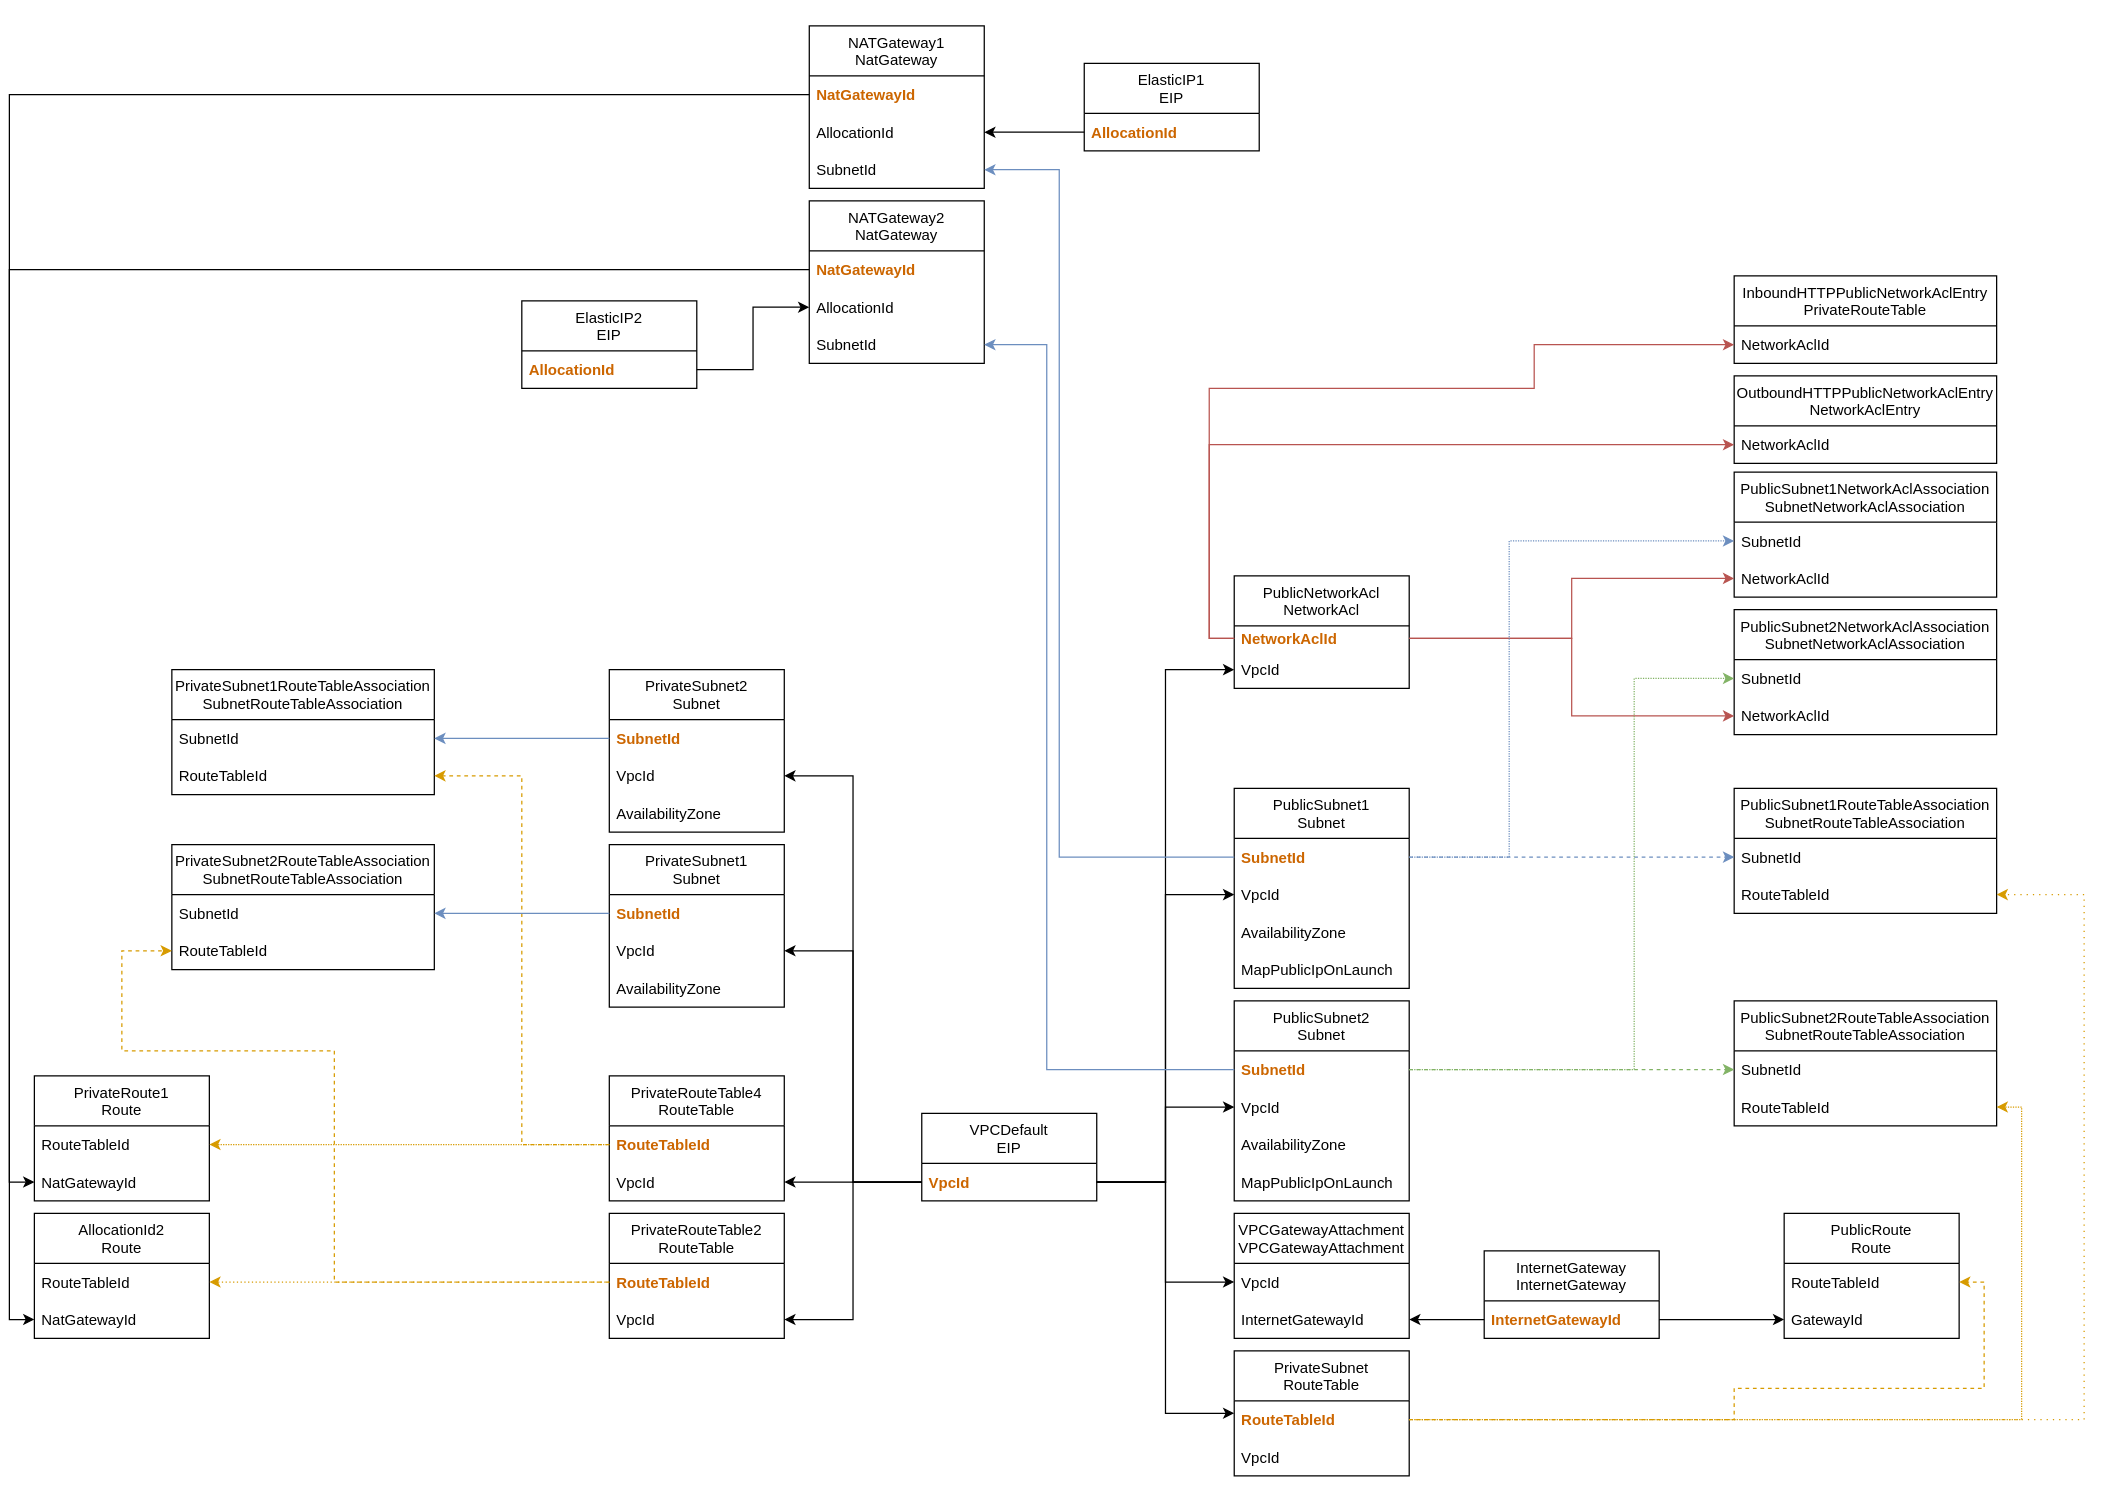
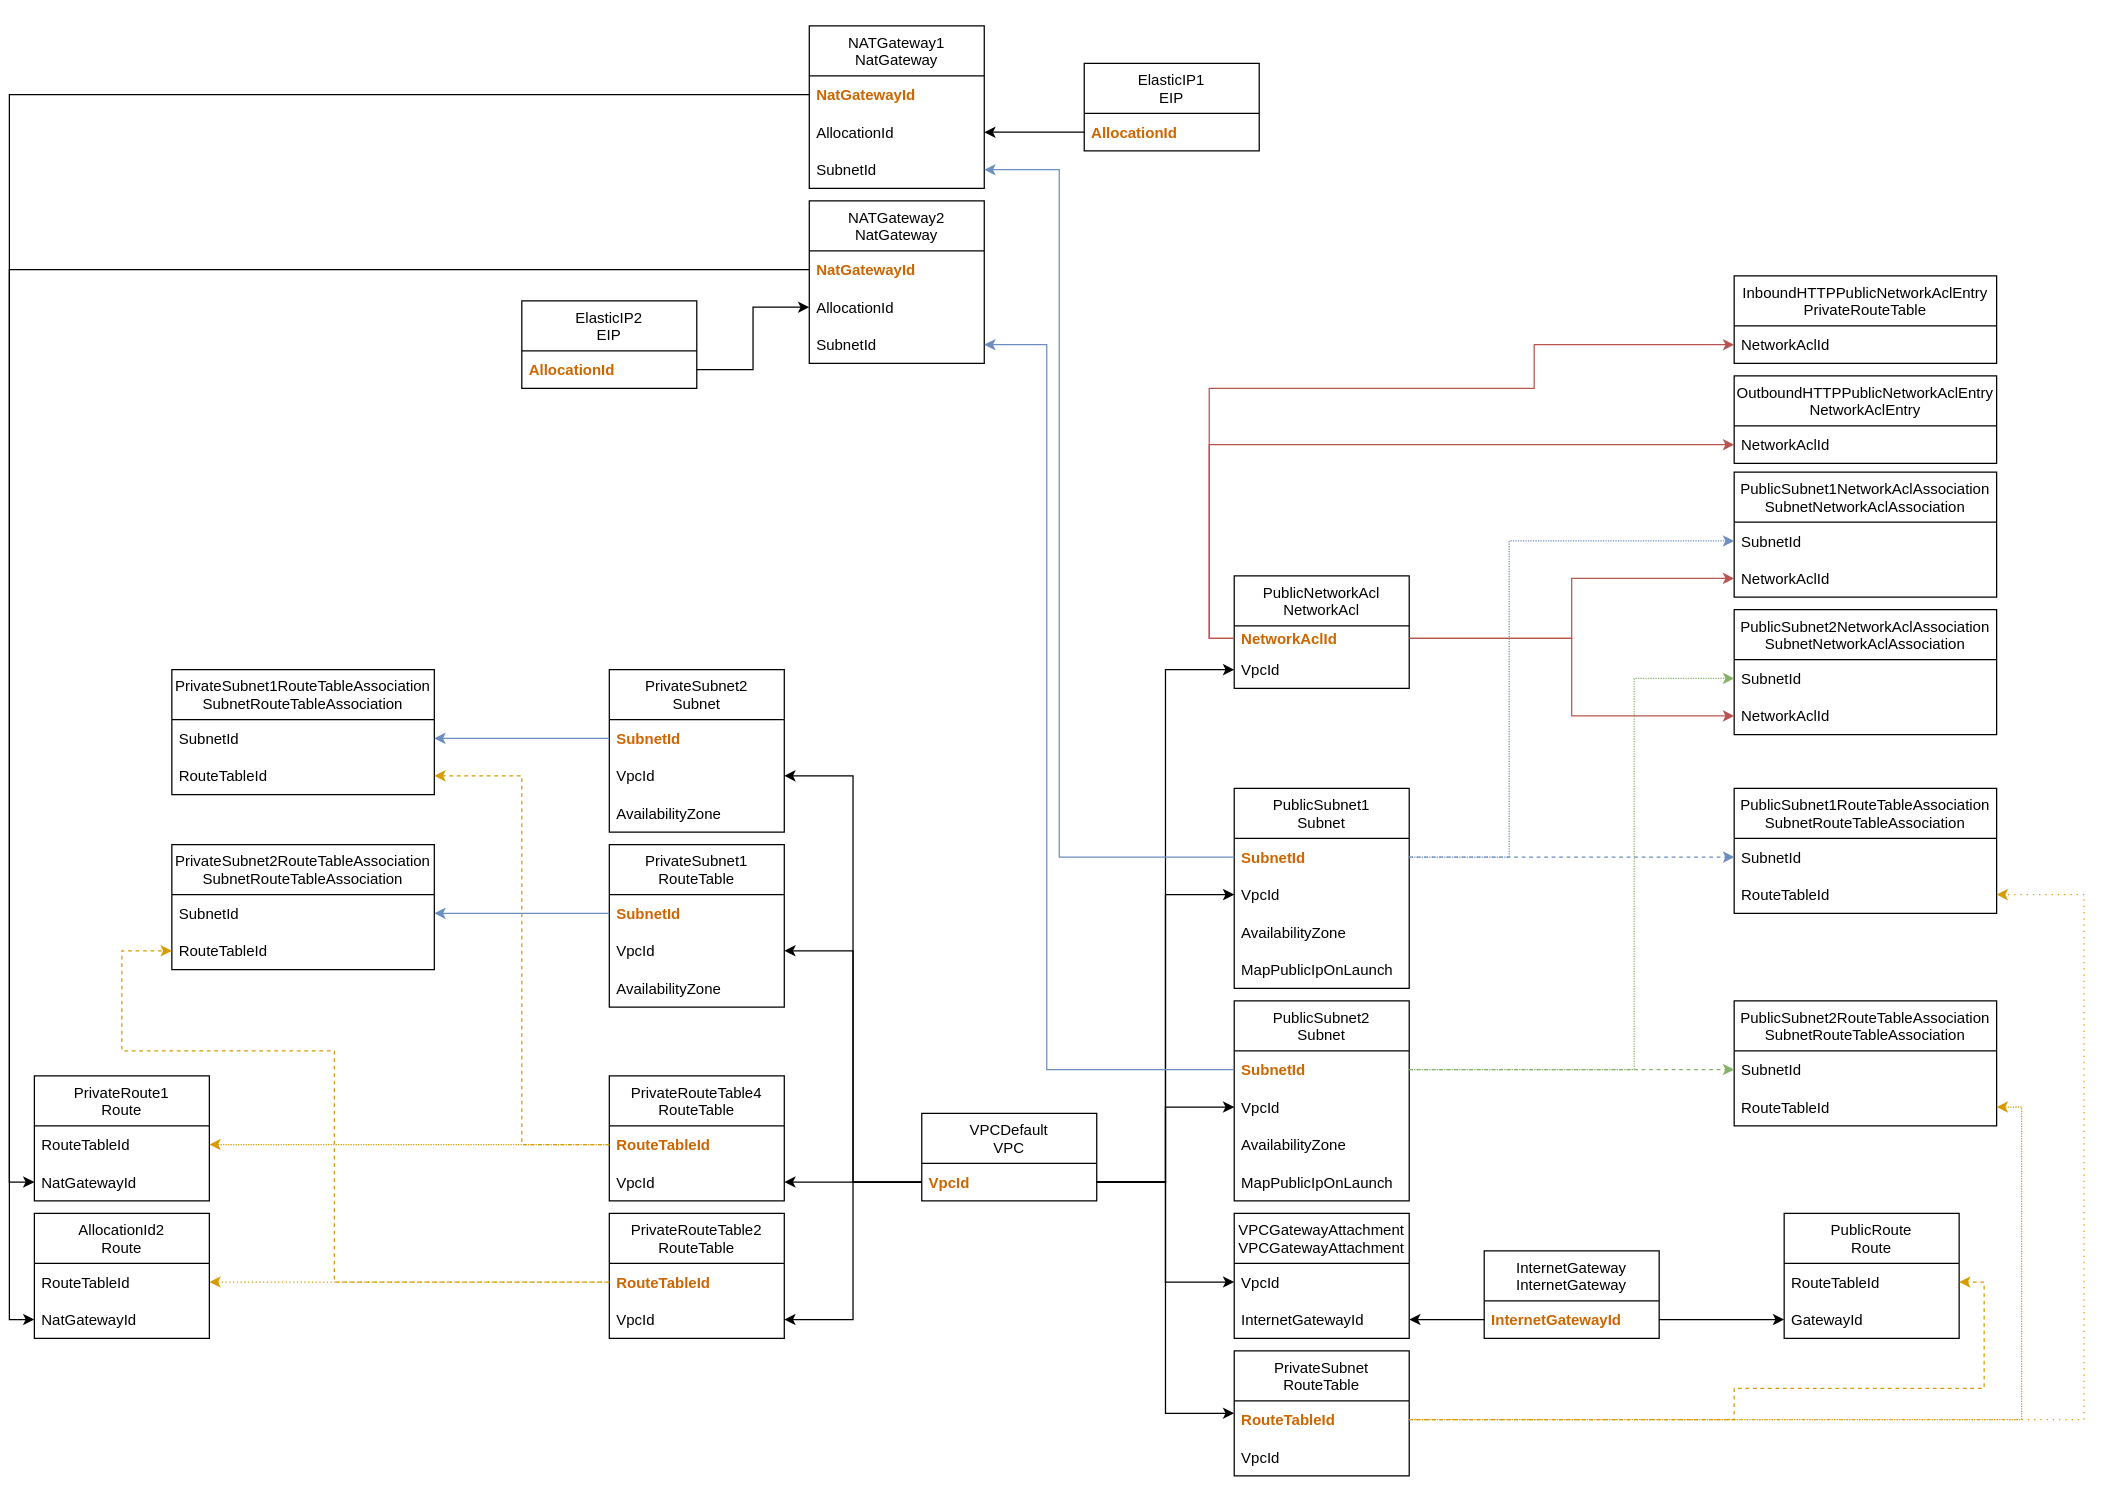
(696, 861) -> (696, 861)
(1009, 1130) -> (1009, 1130)
